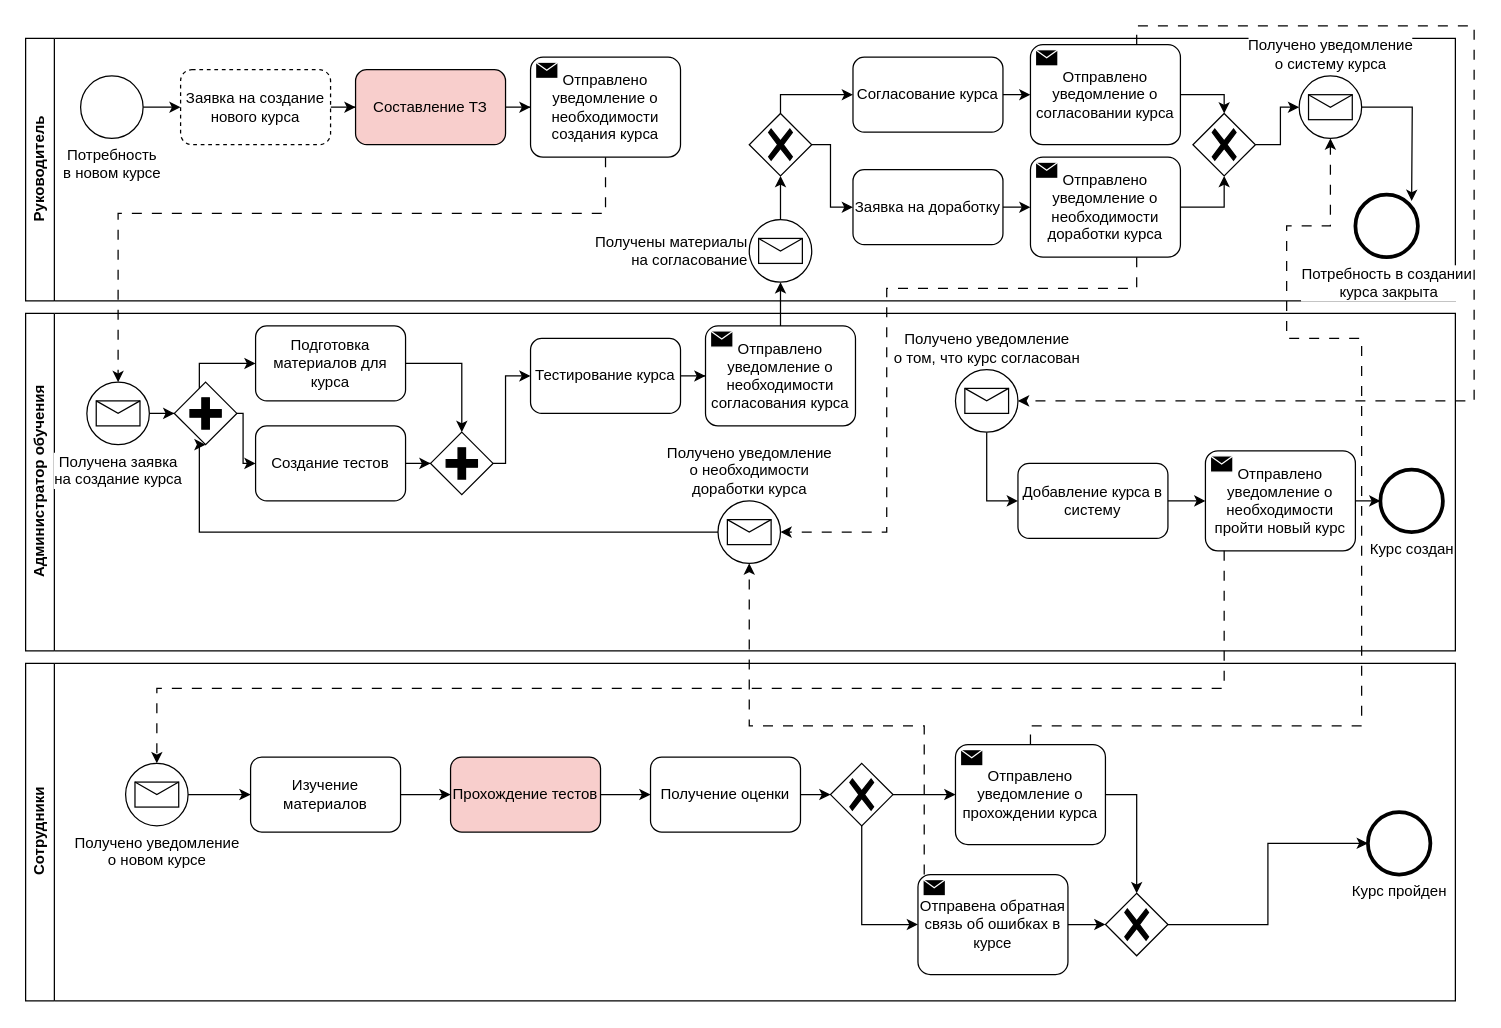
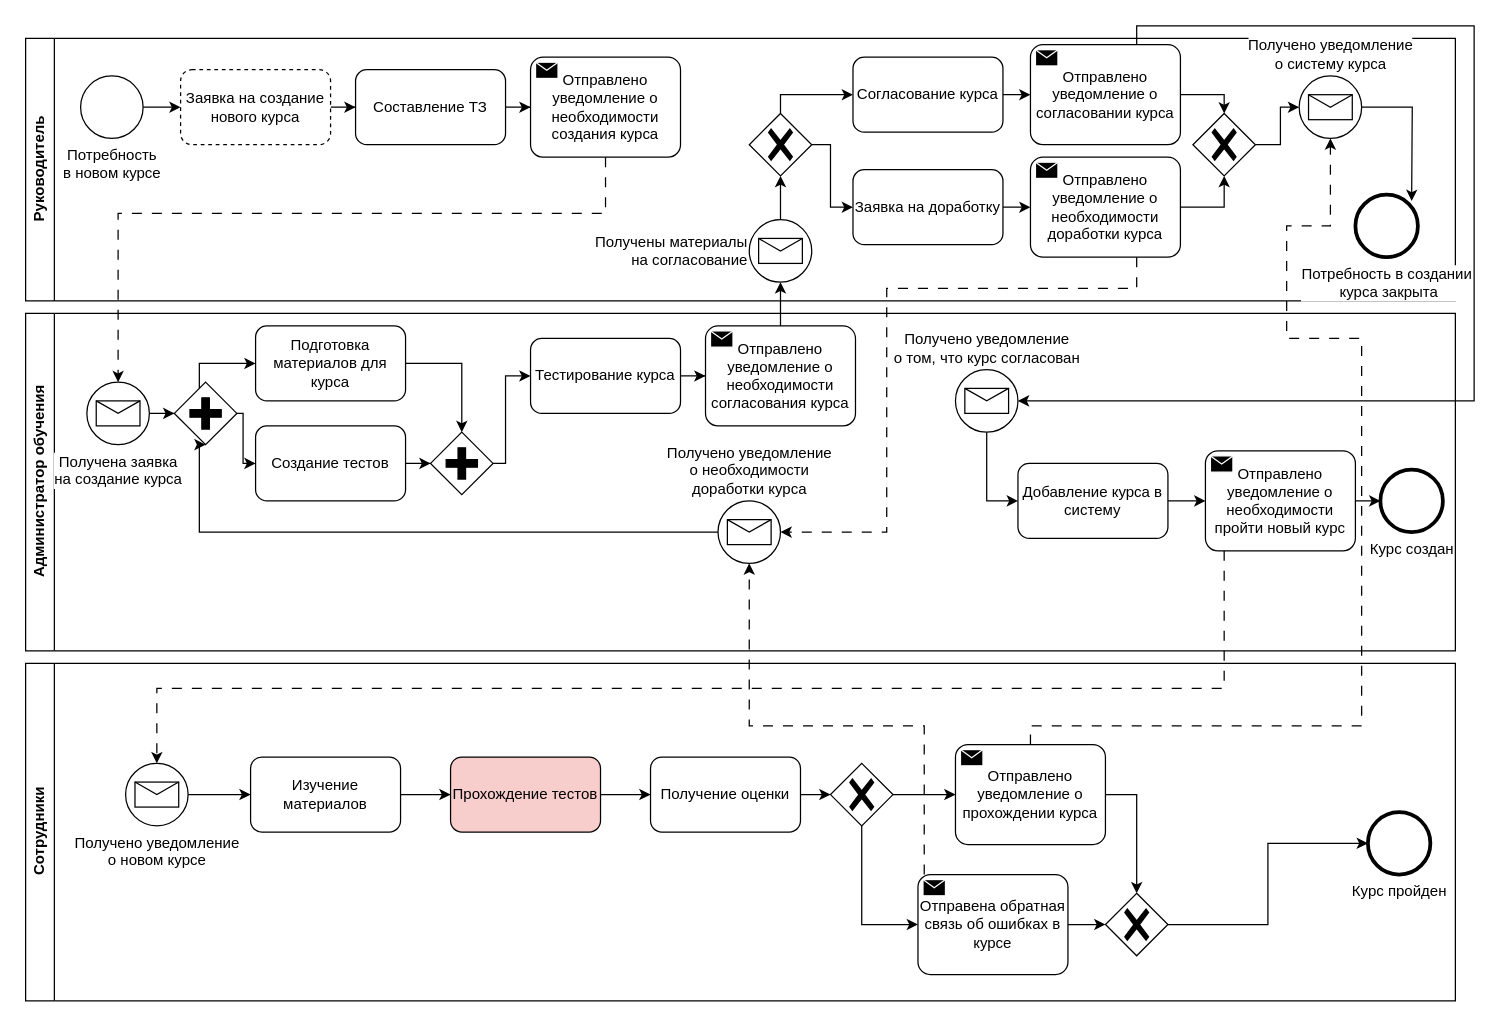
(1474, 45) -> (1474, 45)
(431, 107) -> (431, 107)
